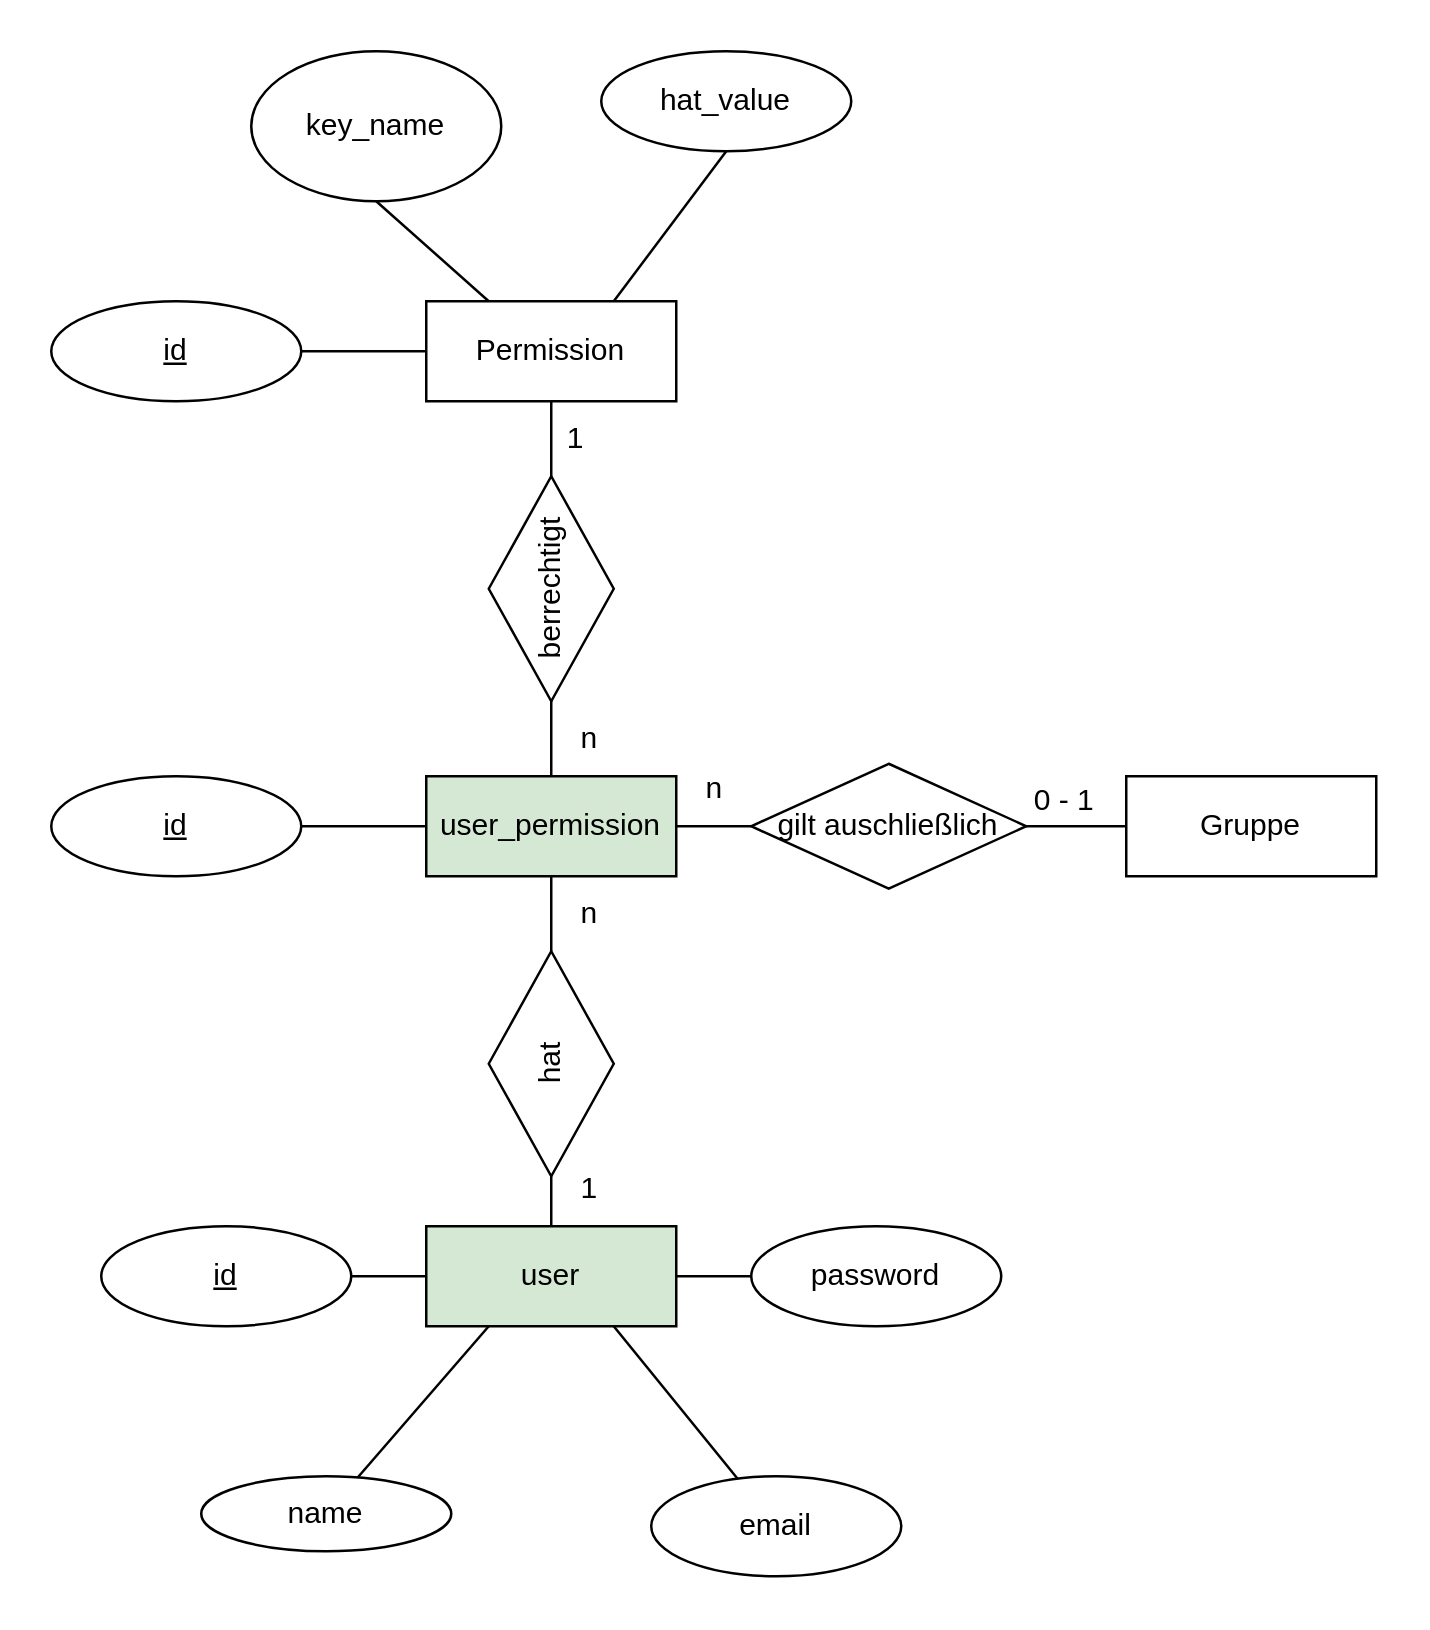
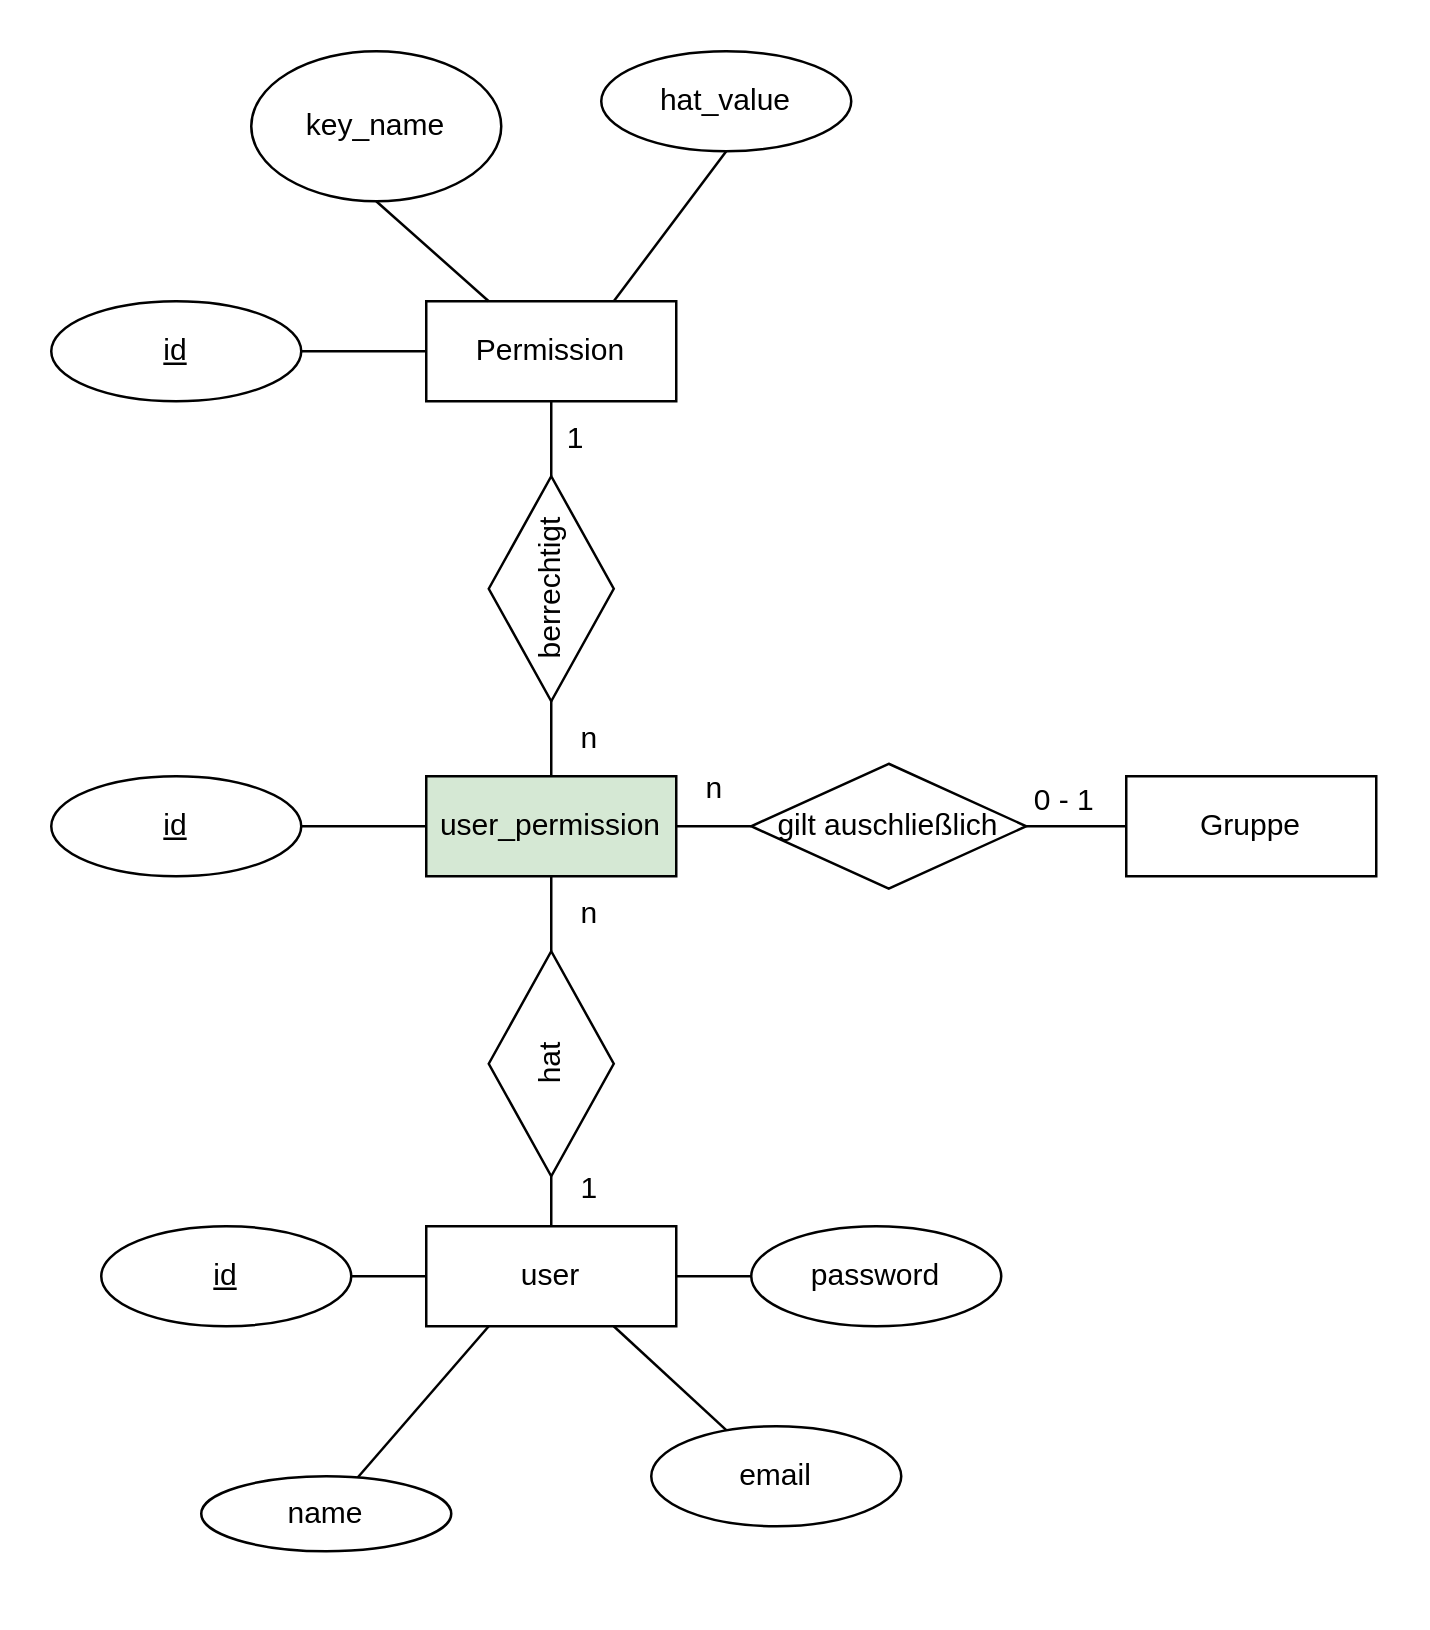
(551, 1276) -> (551, 1276)
(776, 1526) -> (776, 1476)
